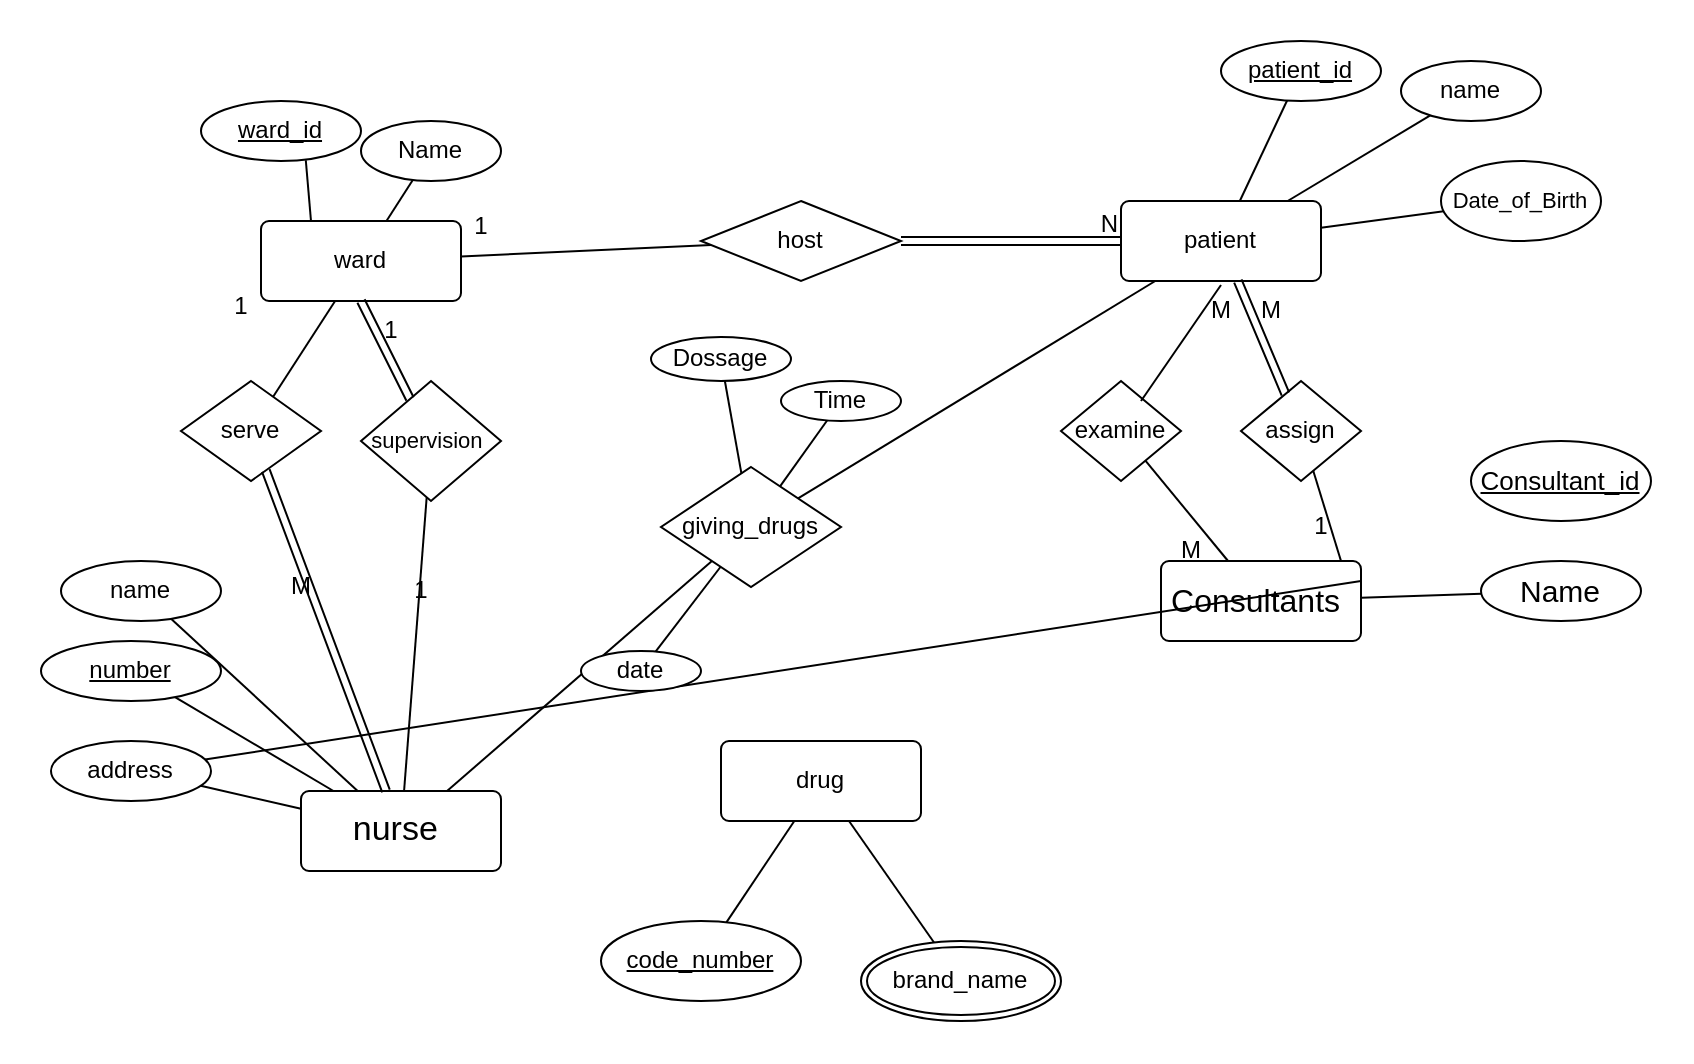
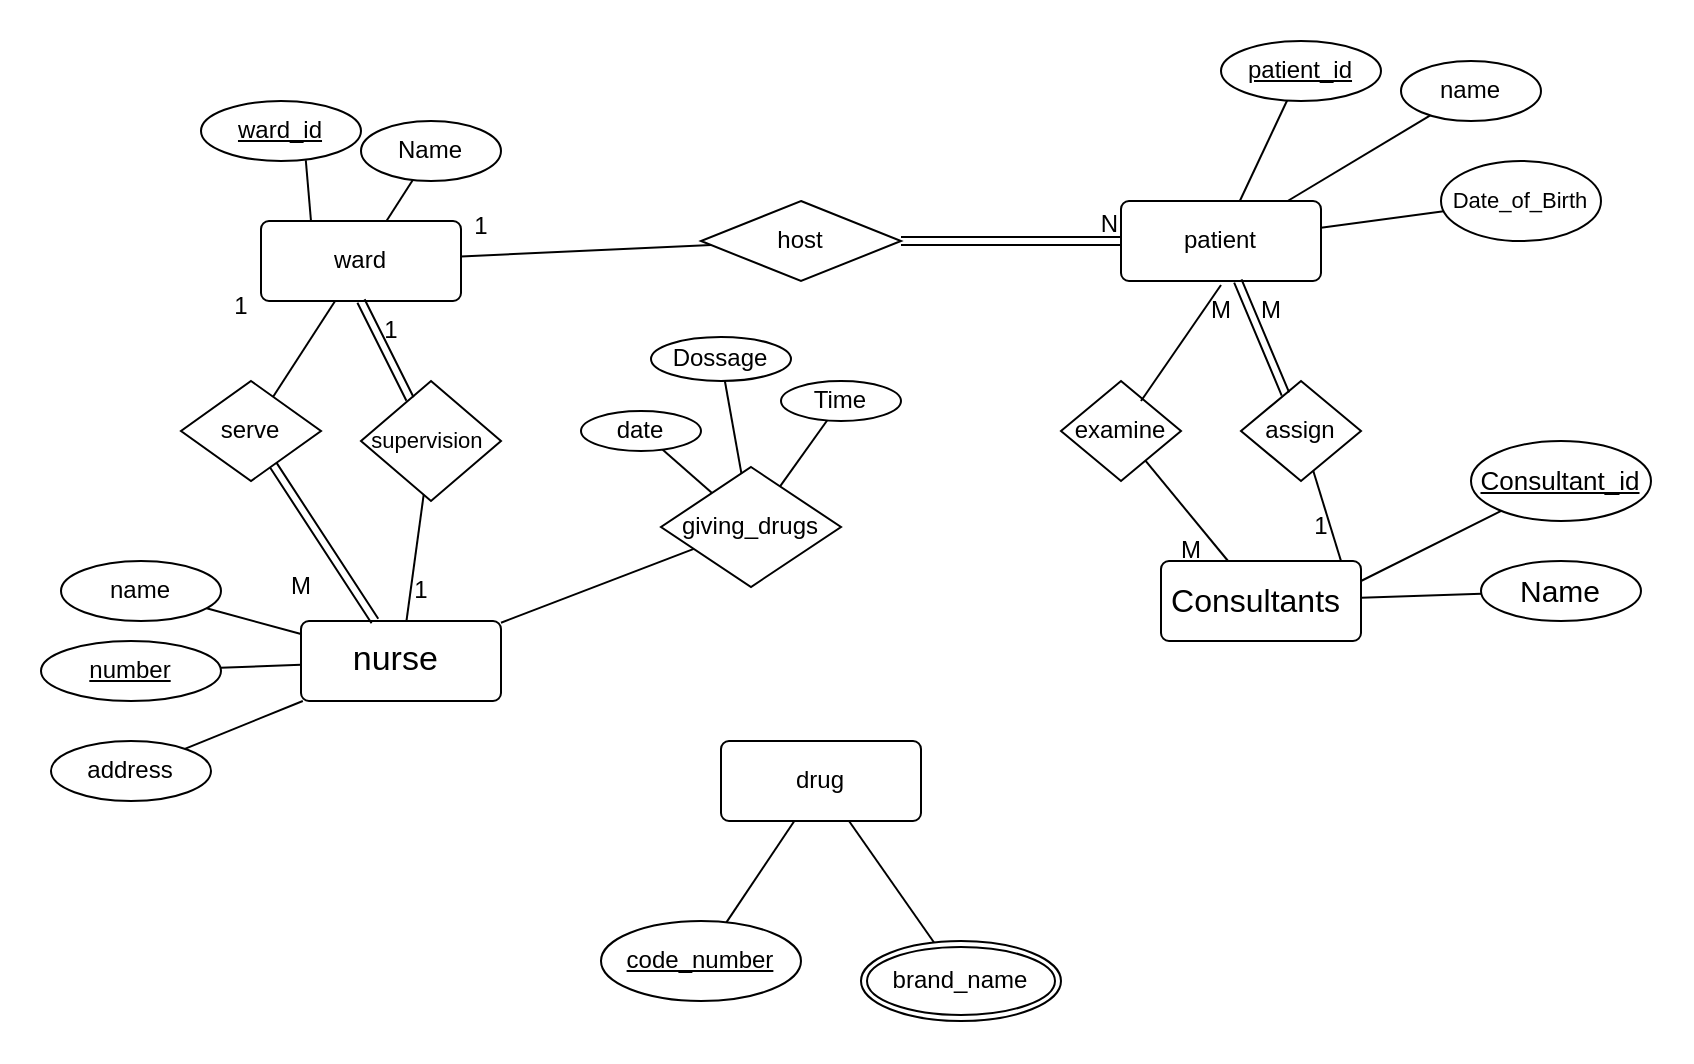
(977, 390) -> none
(955, 644) -> (1431, 546)
(641, 671) -> (641, 431)
(401, 831) -> (401, 661)
